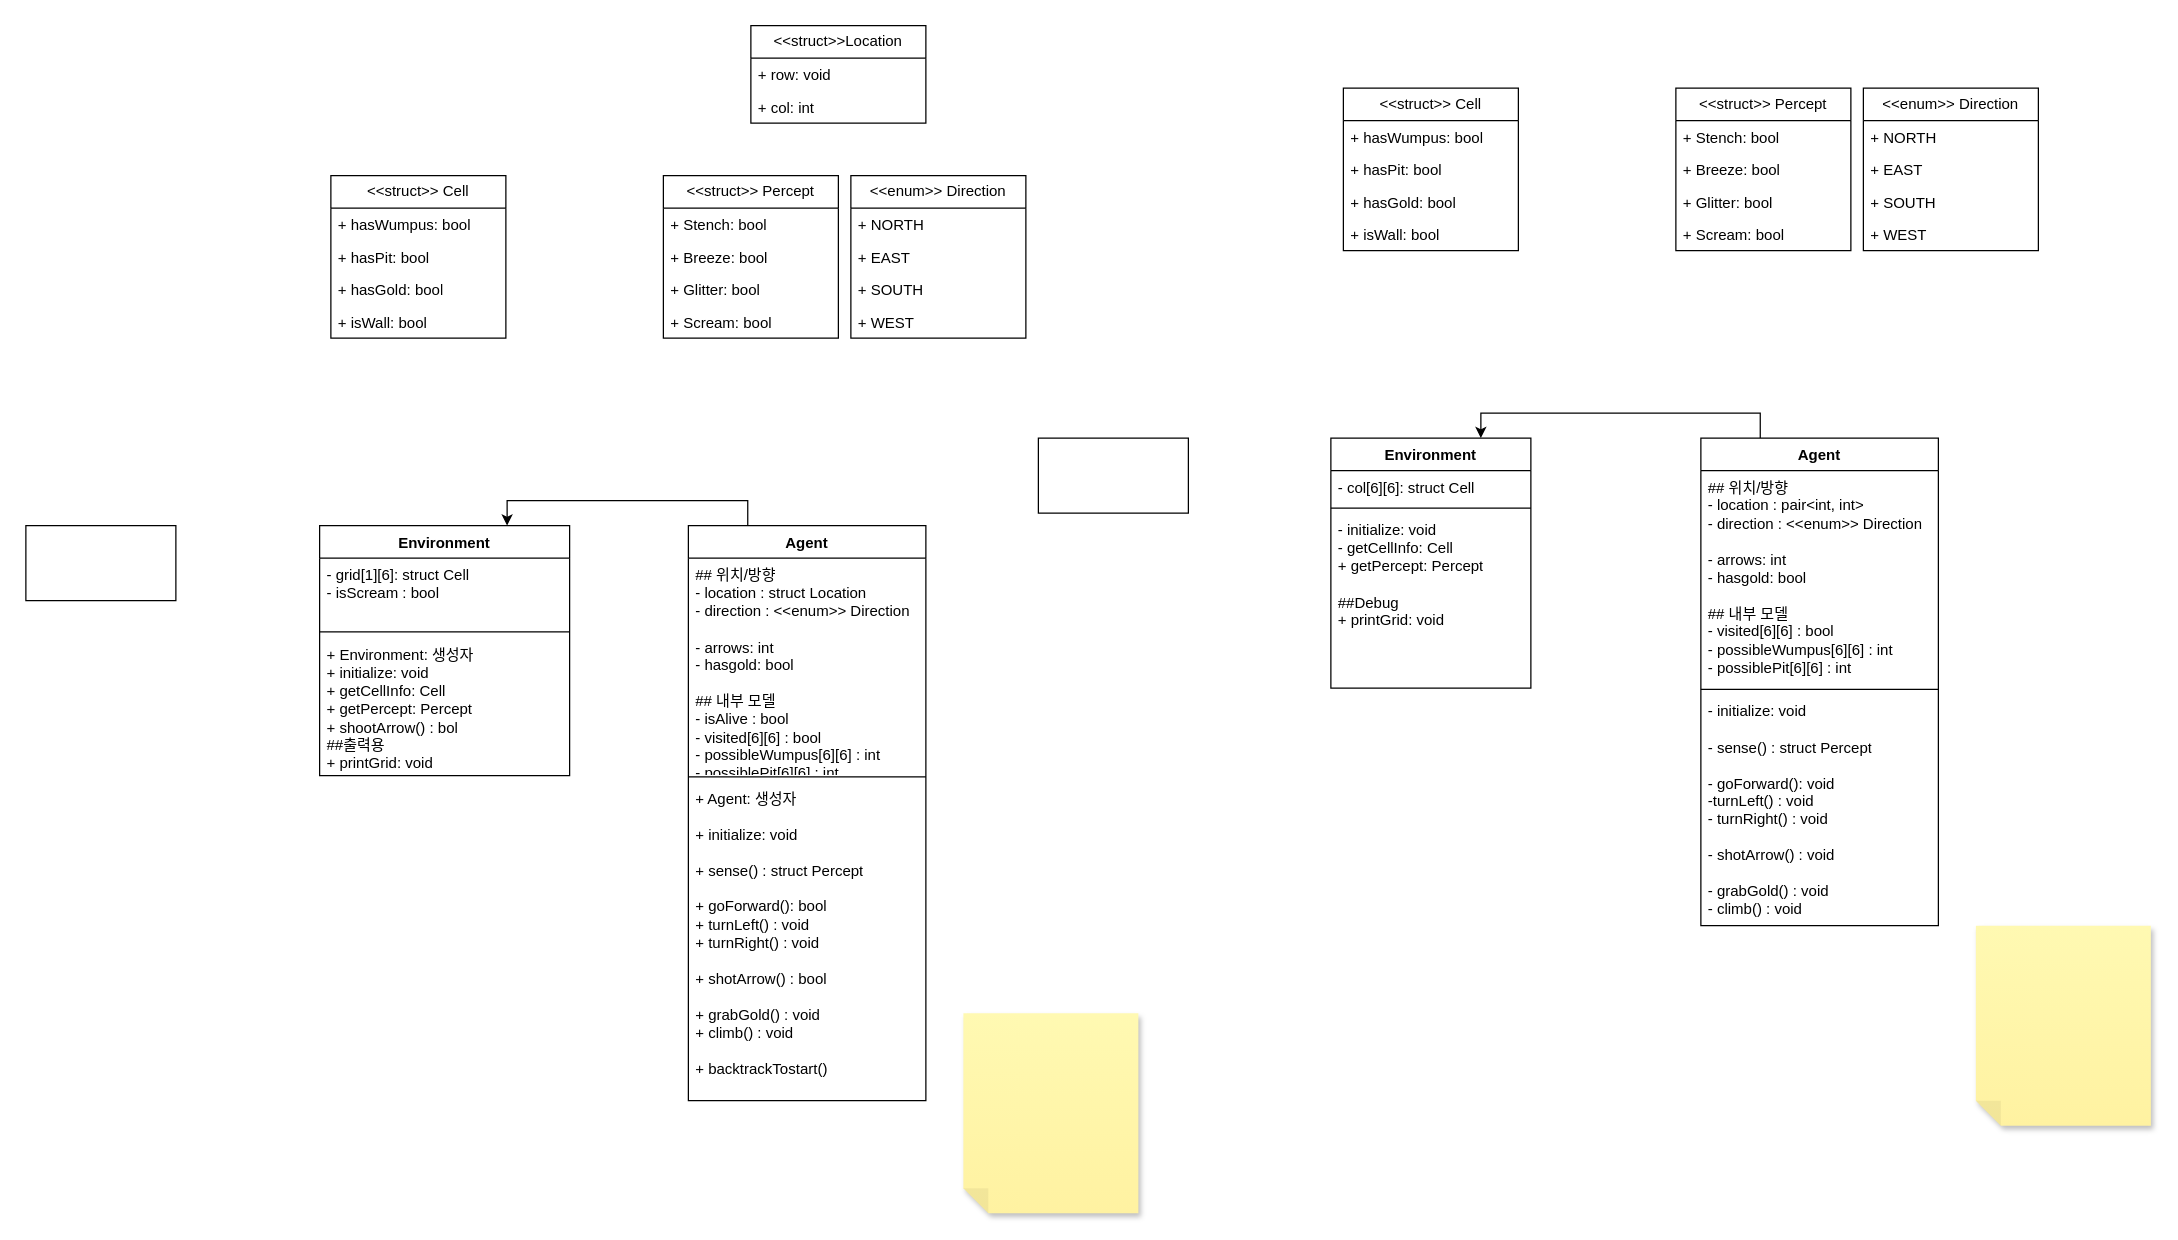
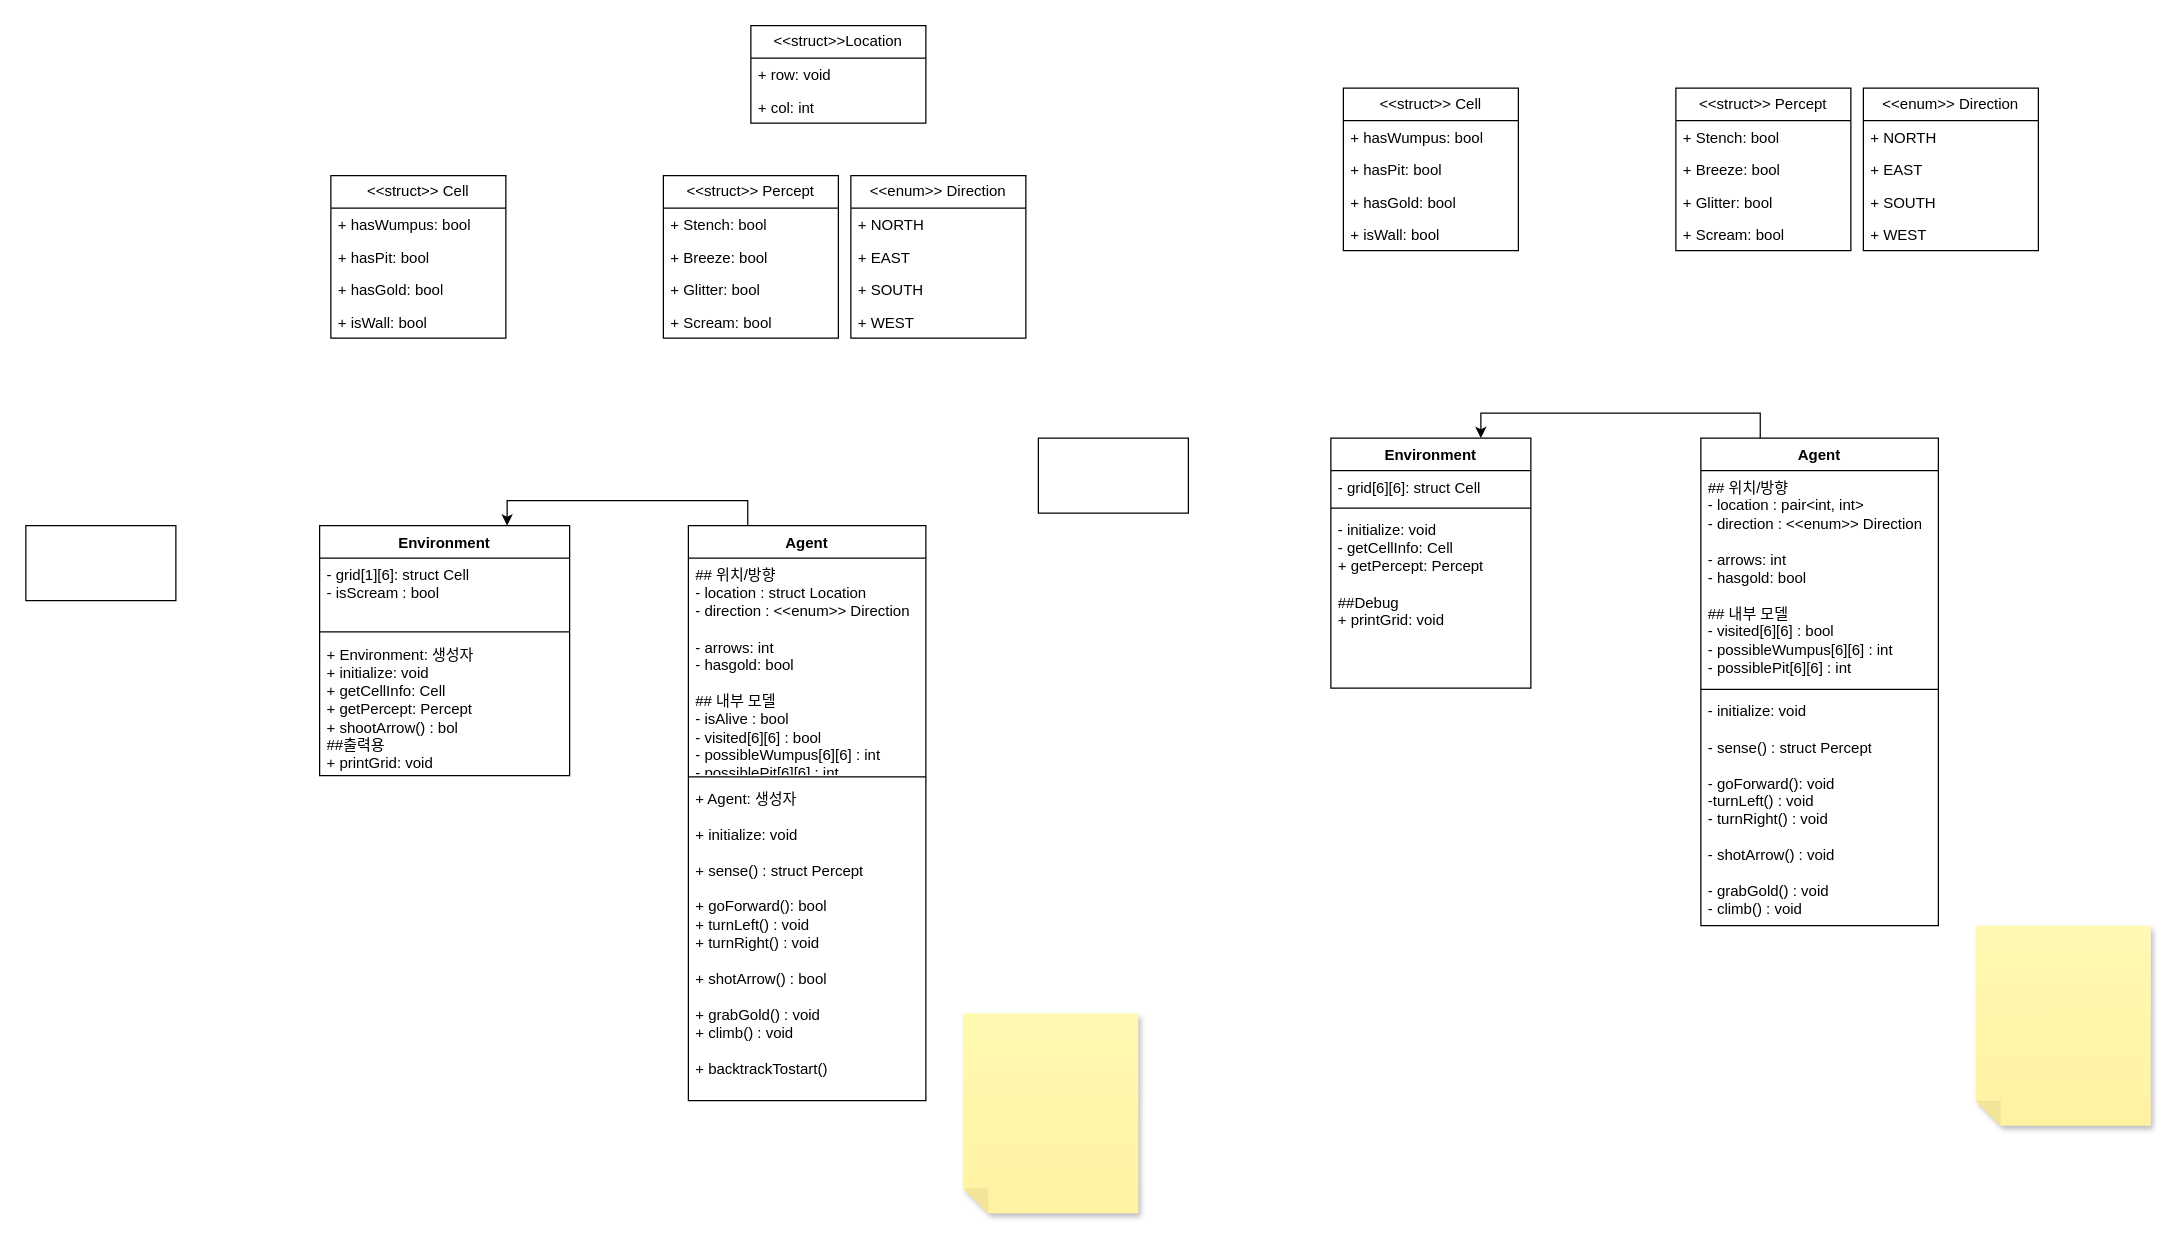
(1425, 488) -> (1429, 488)
